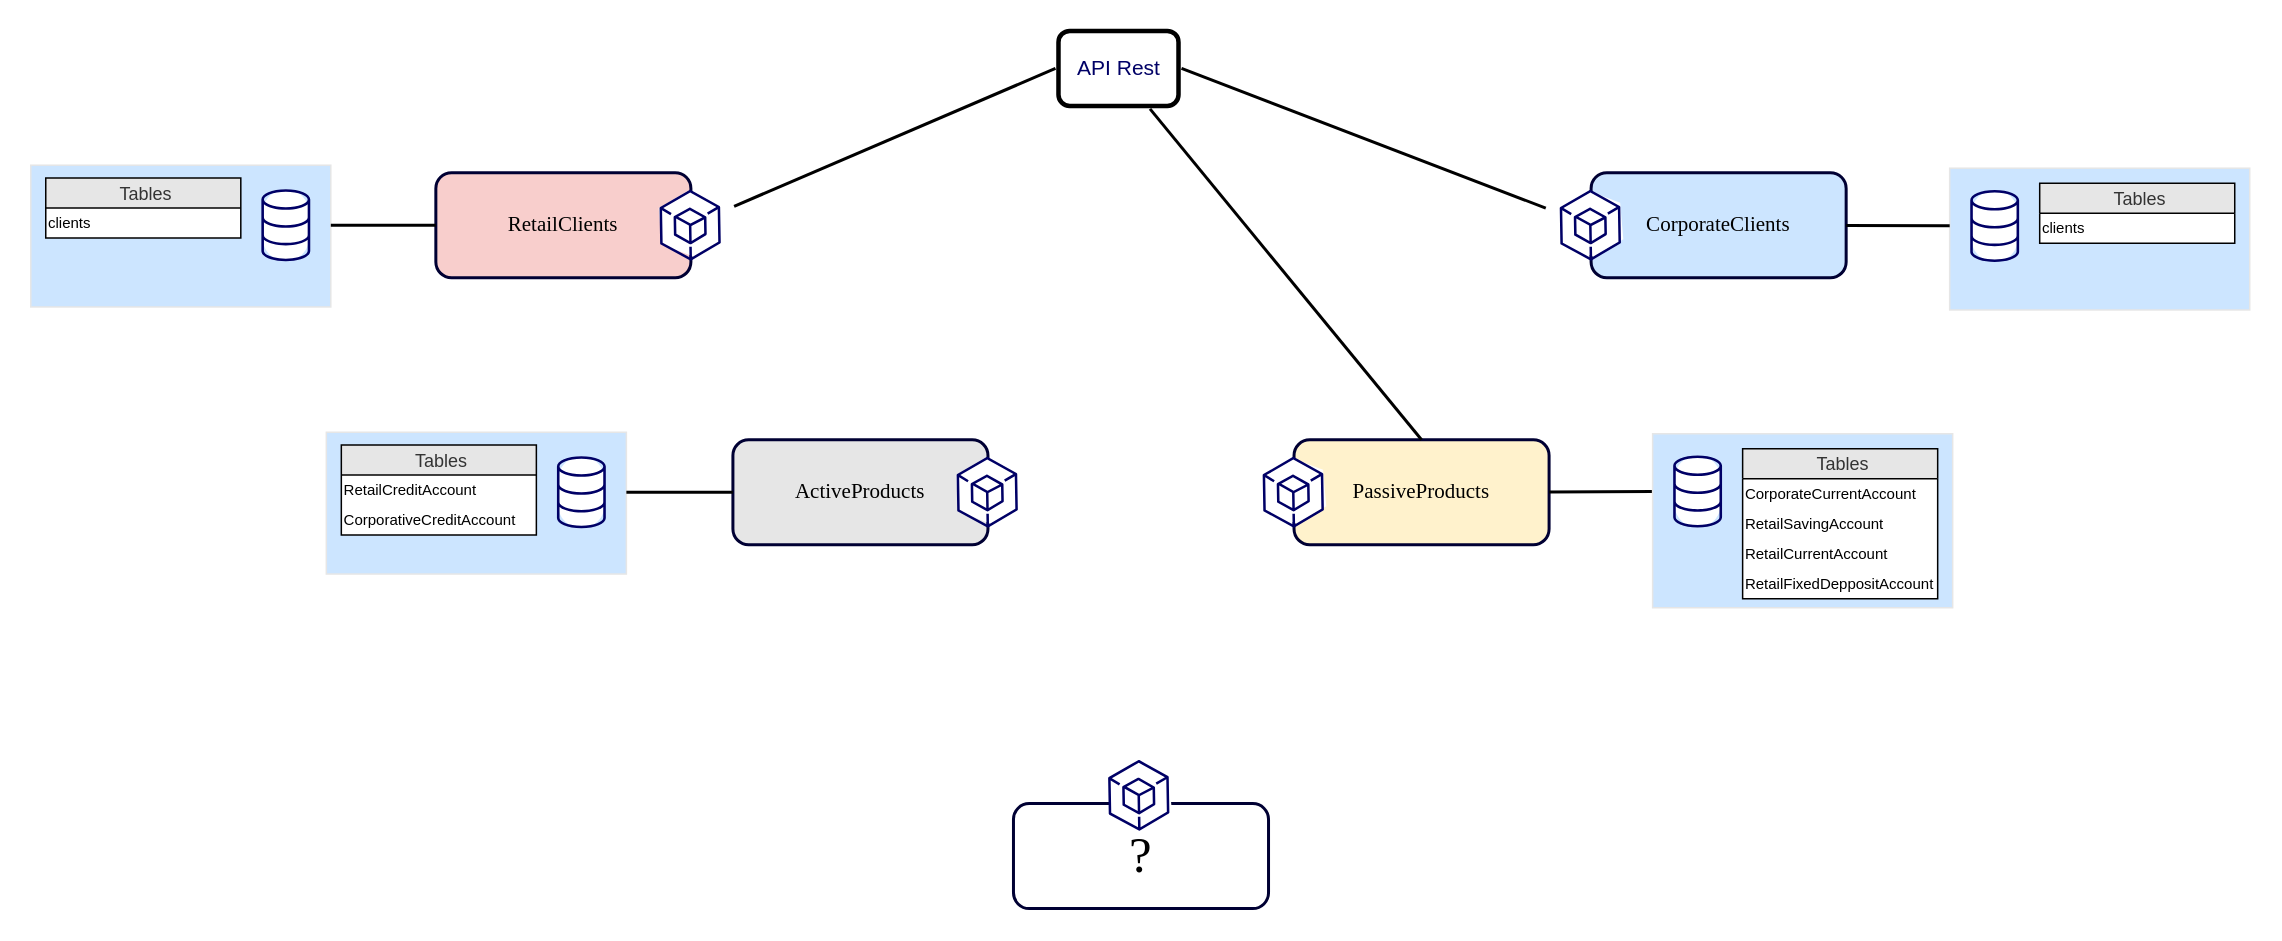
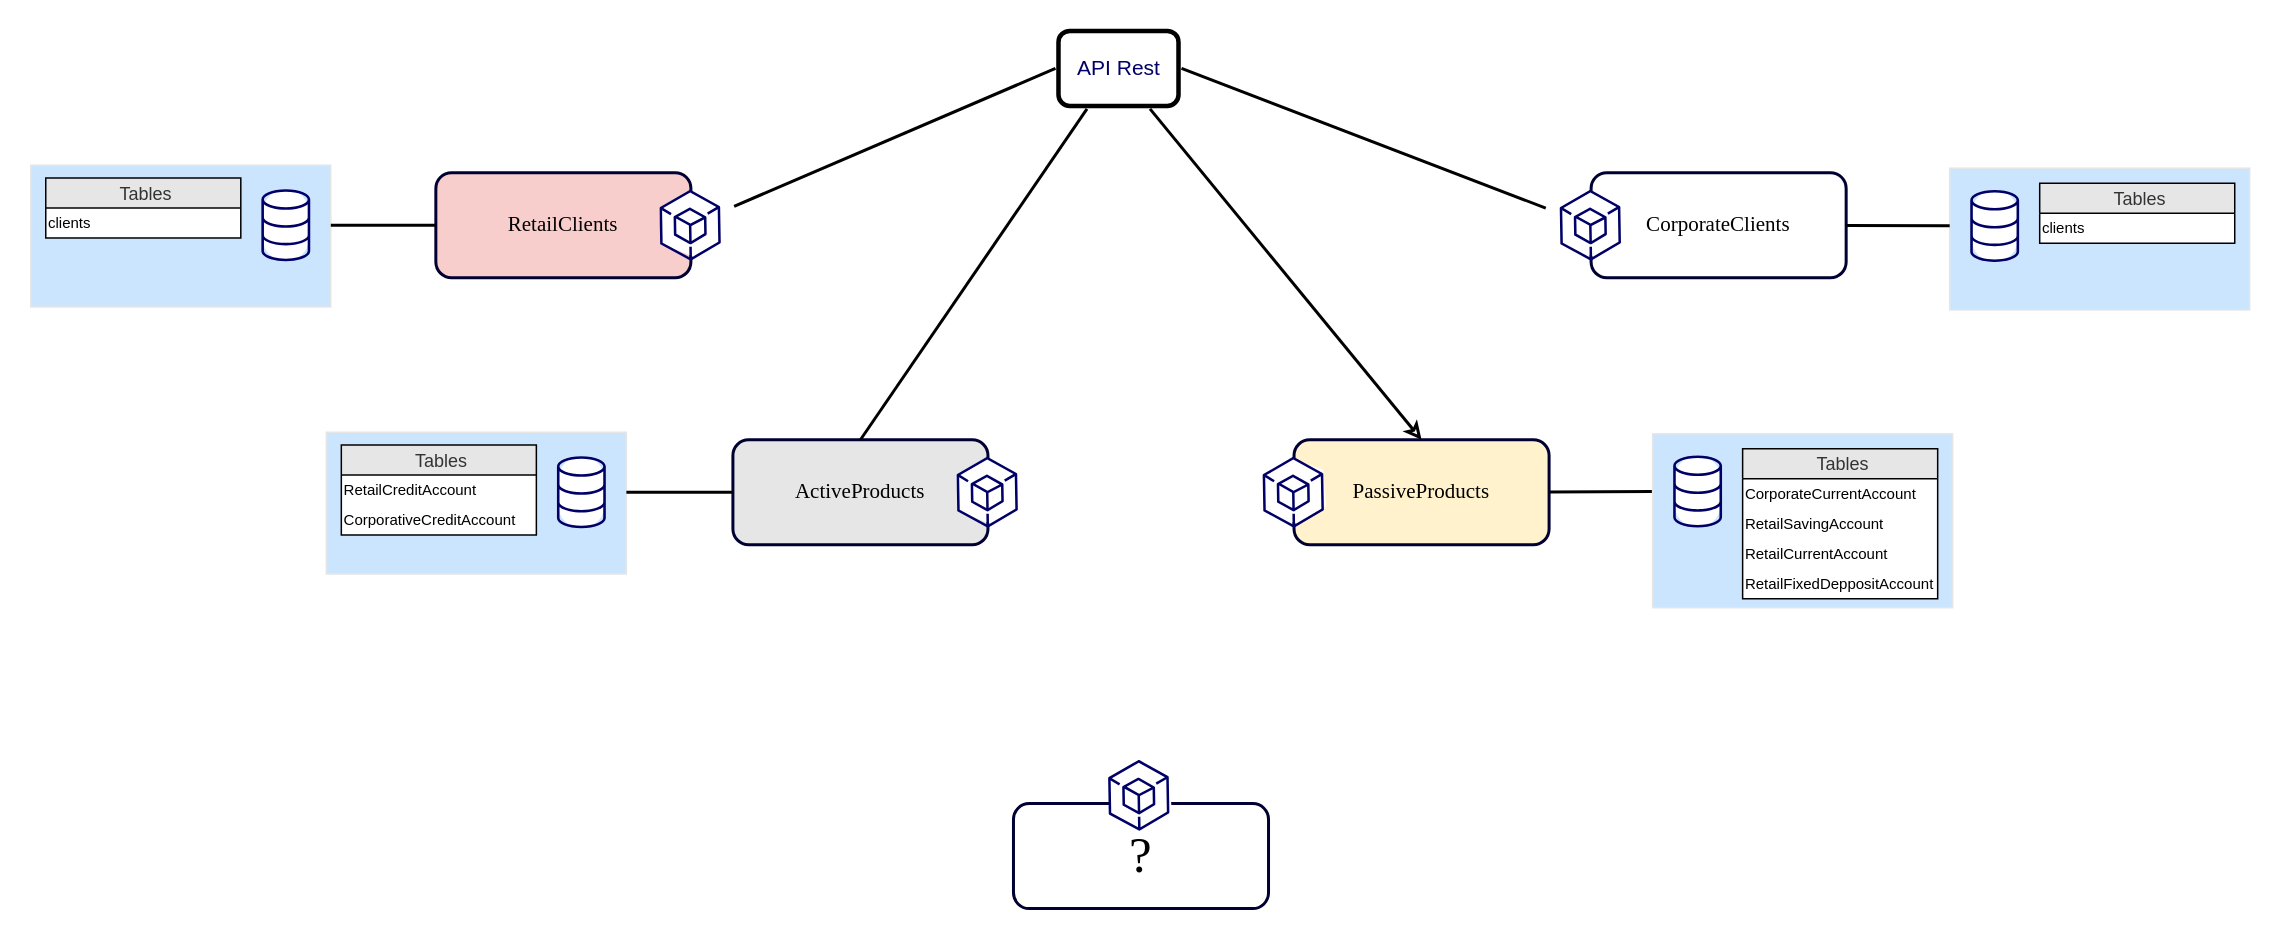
(1718, 225) -> (1718, 225)
none -> (974, 273)
(1416, 433) -> (1412, 428)
